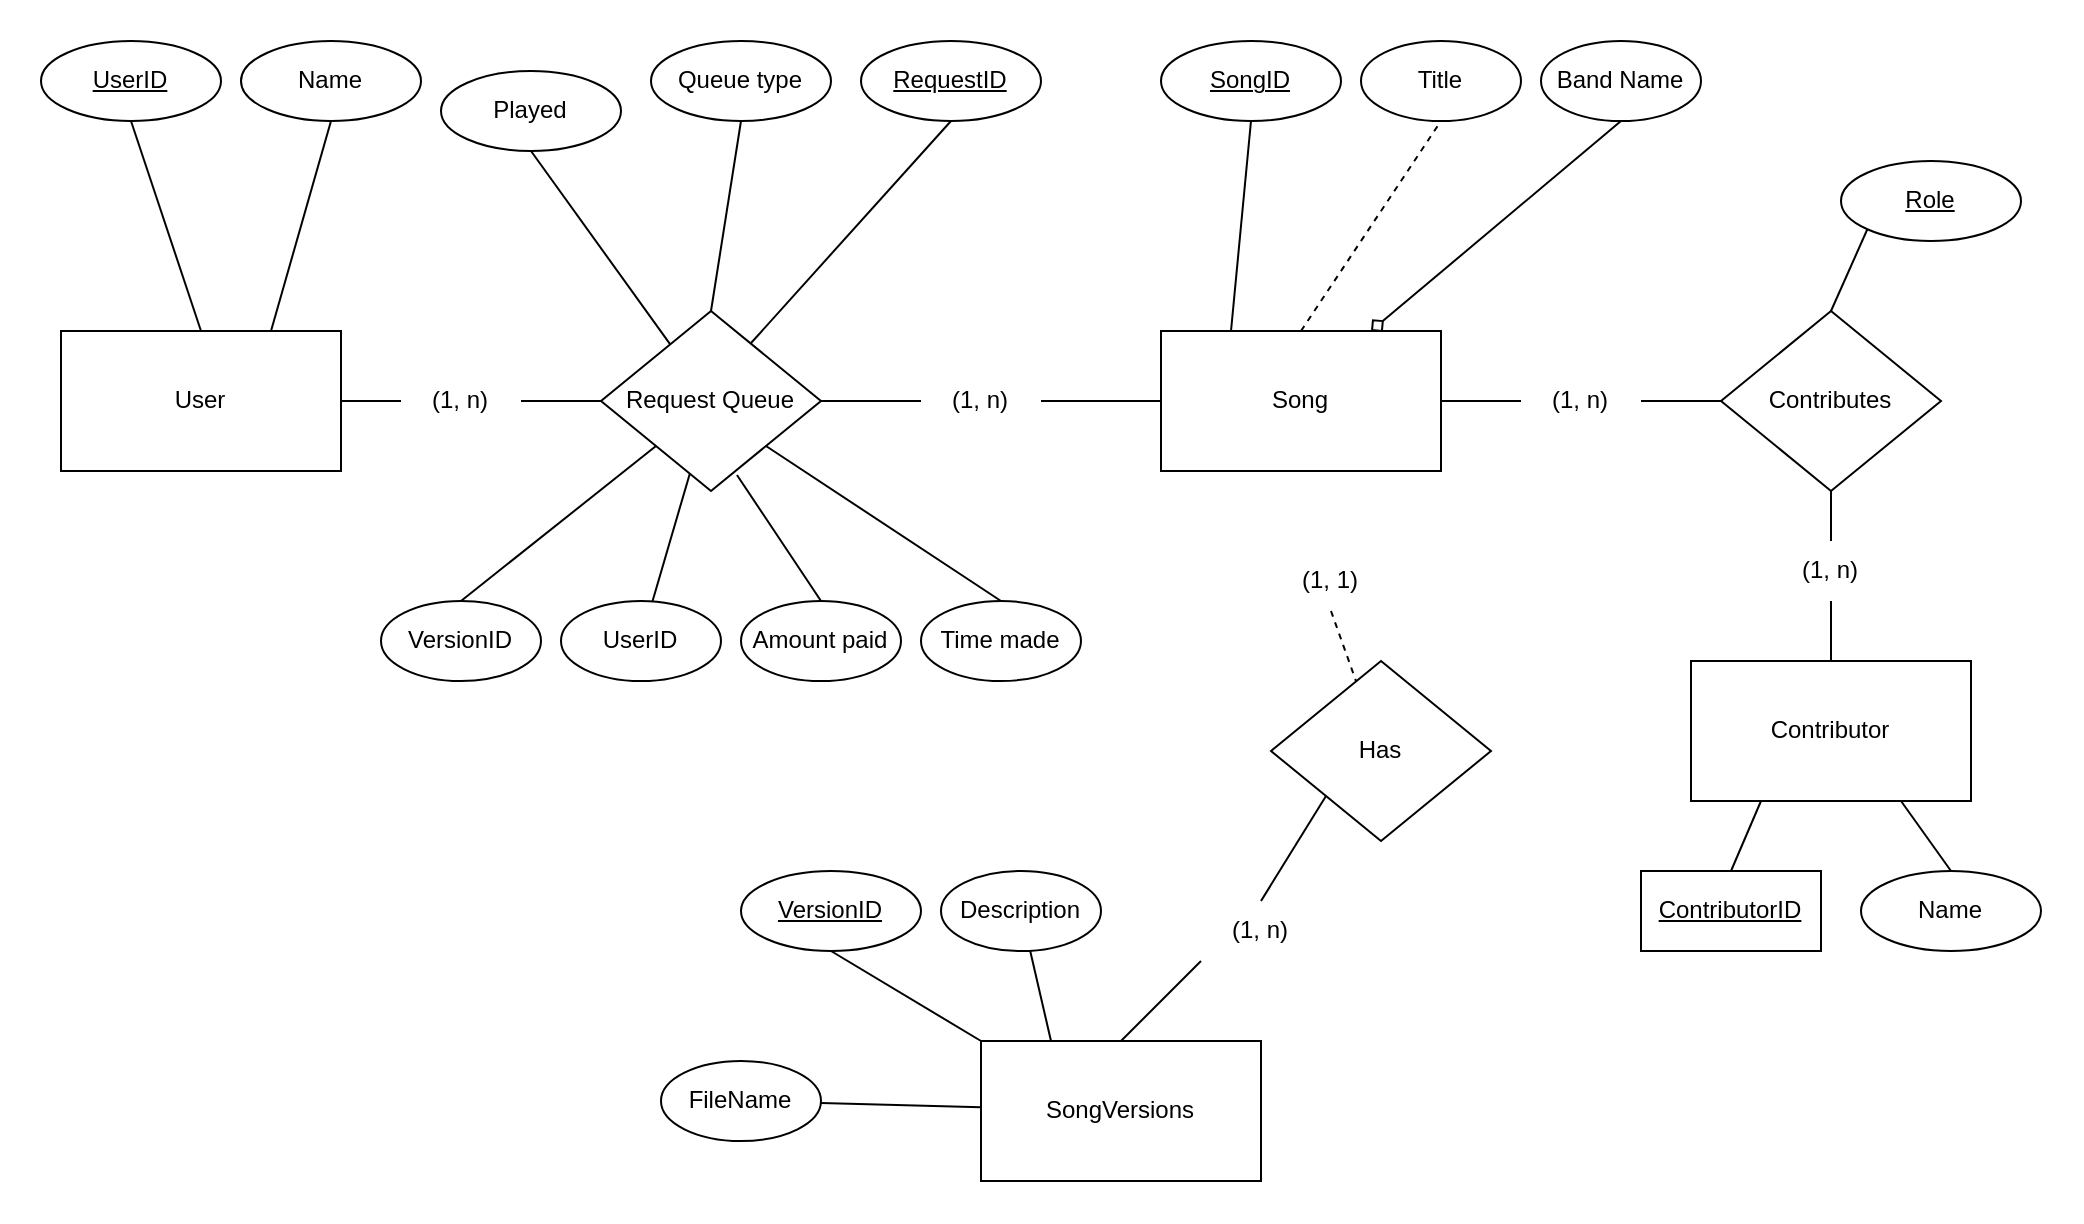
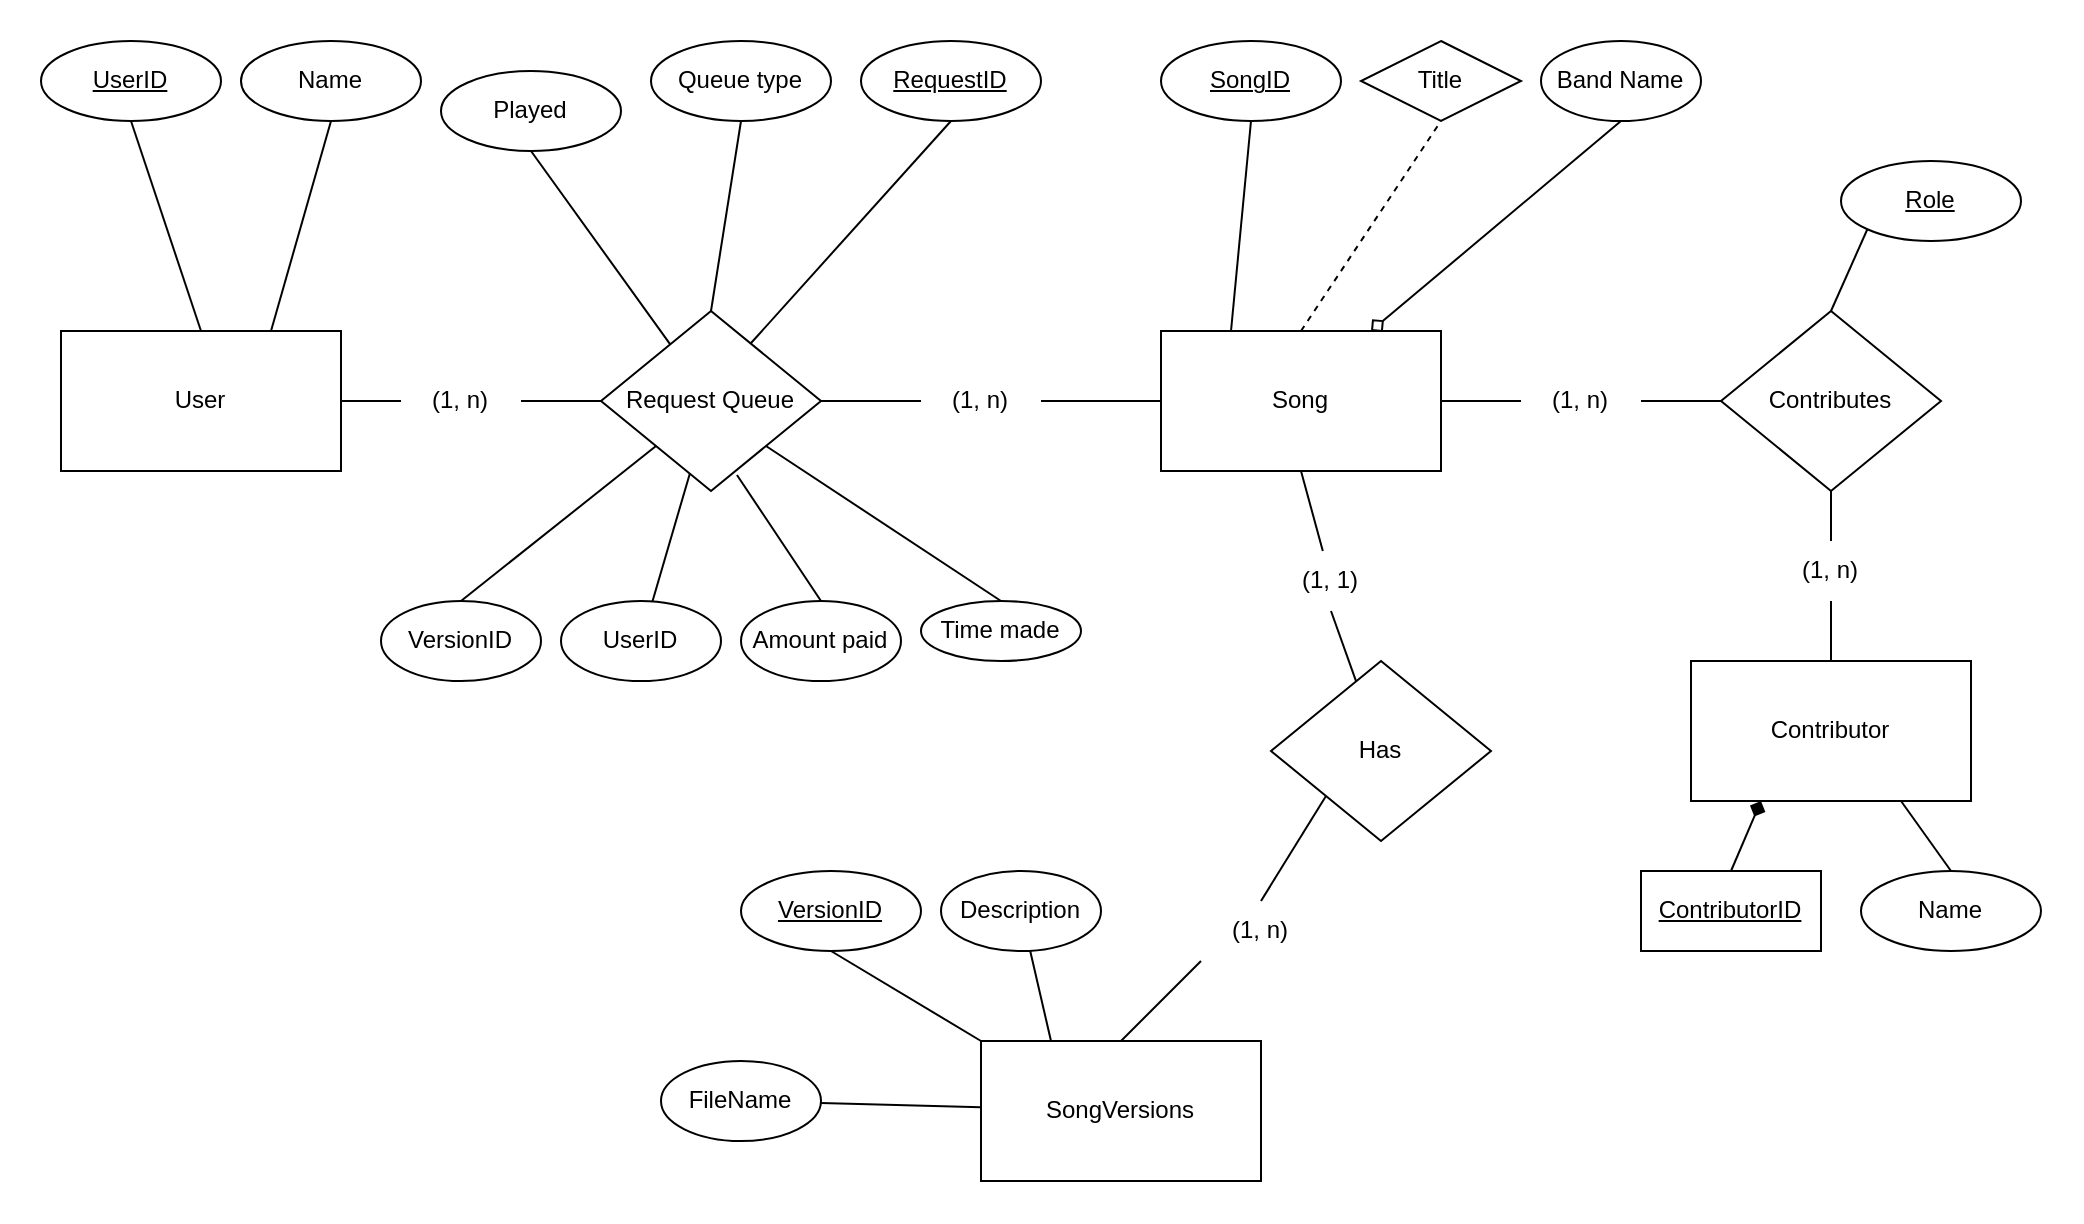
(1441, 81) -> (1441, 81)
none -> (1312, 511)
(1001, 641) -> (1001, 631)
(1344, 646) -> (1344, 646)
(1757, 809) -> (1755, 816)
